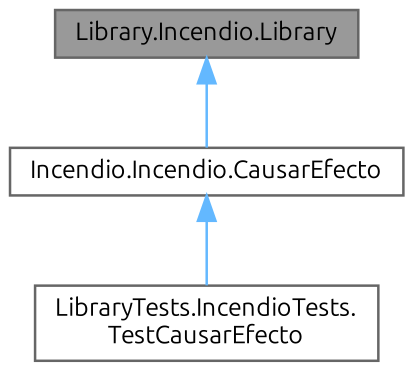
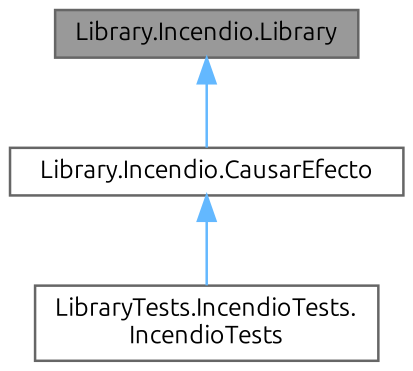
(207, 172) -> (207, 172)
(207, 323) -> (207, 323)
